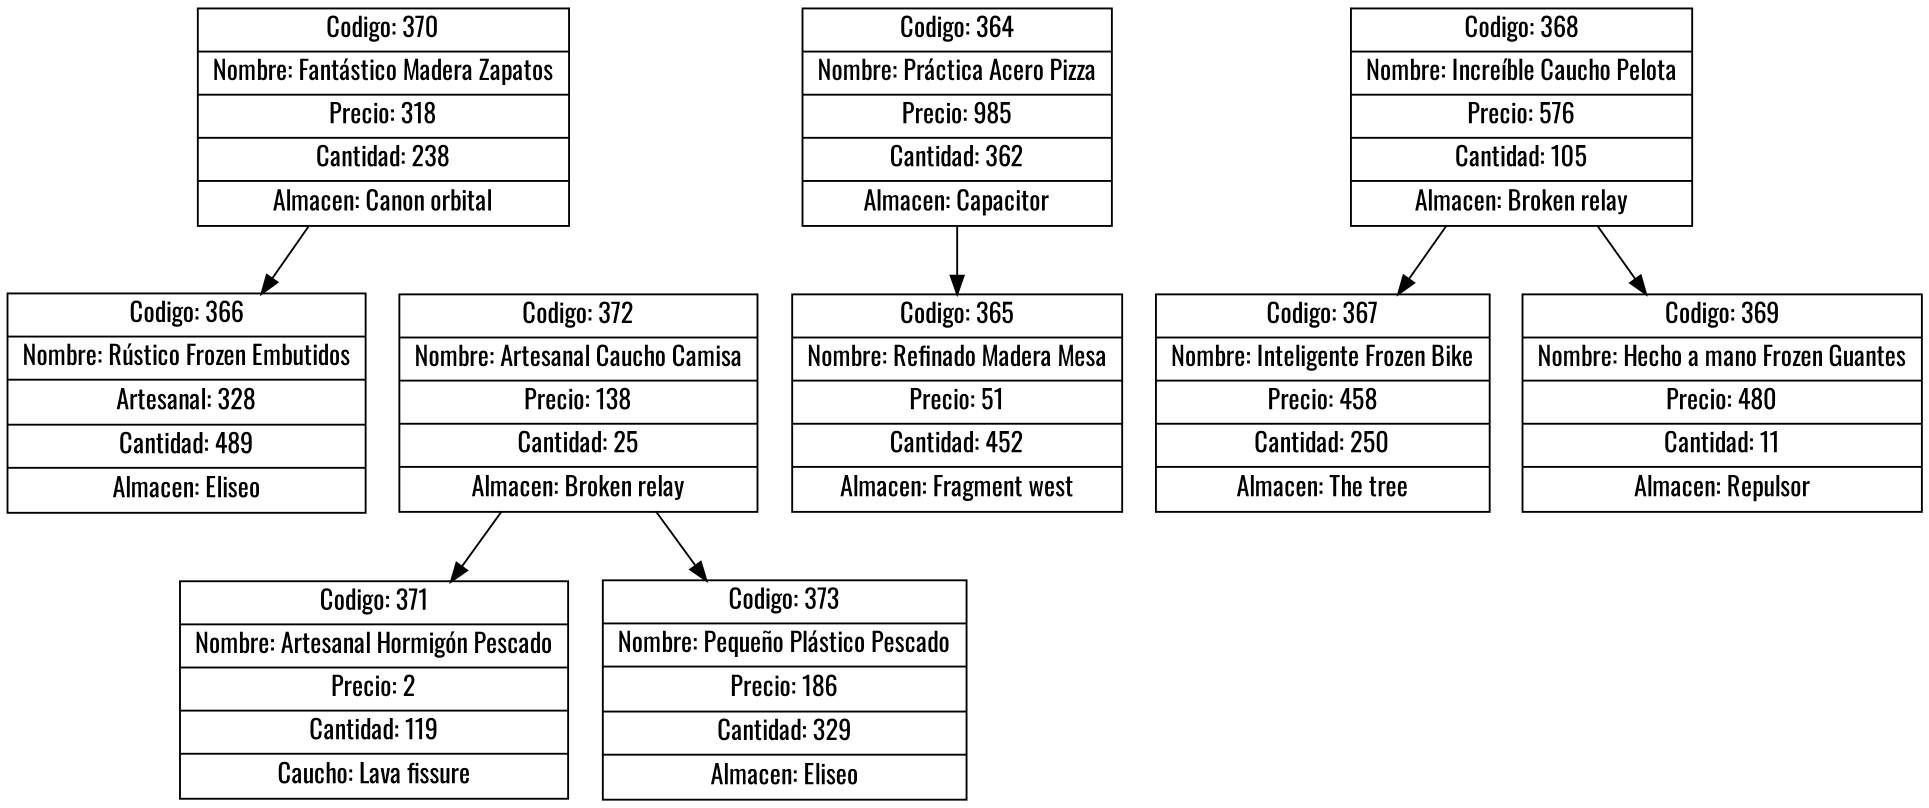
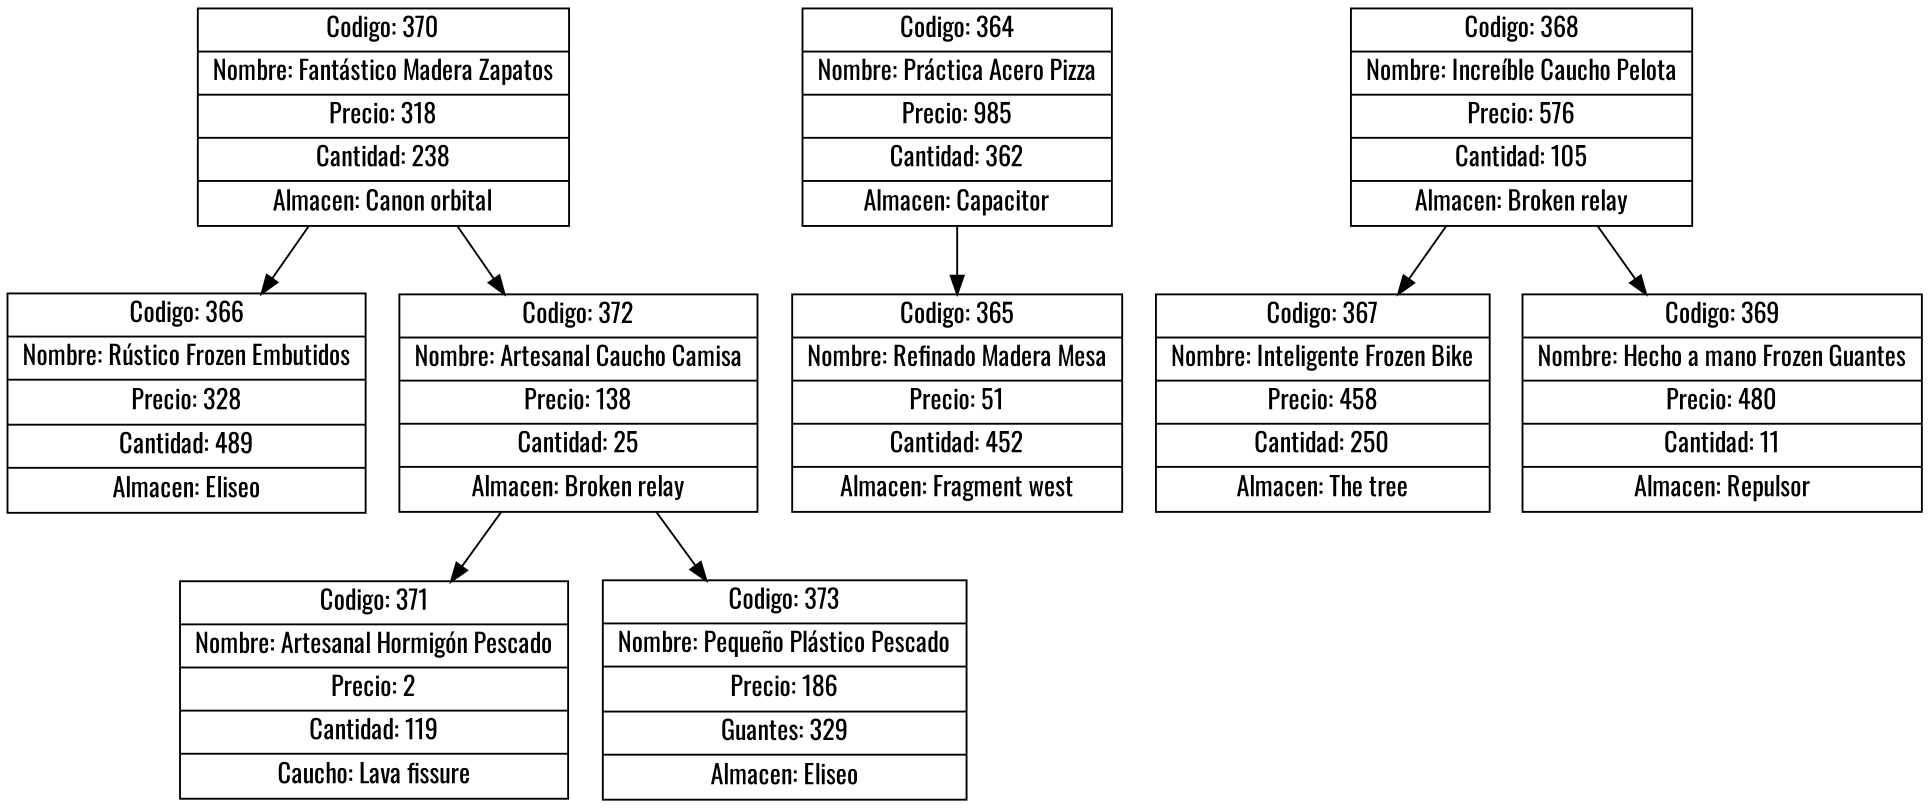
none -> (476, 252)
(187, 401) -> (187, 401)
(785, 732) -> (785, 732)
